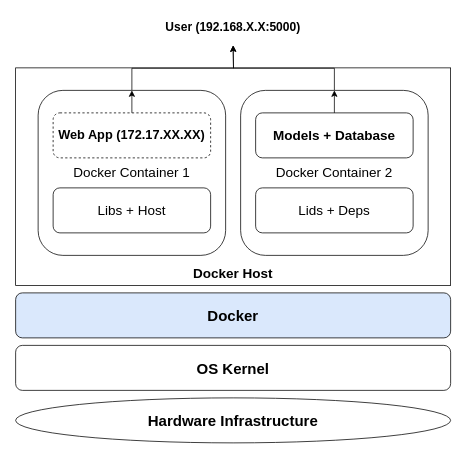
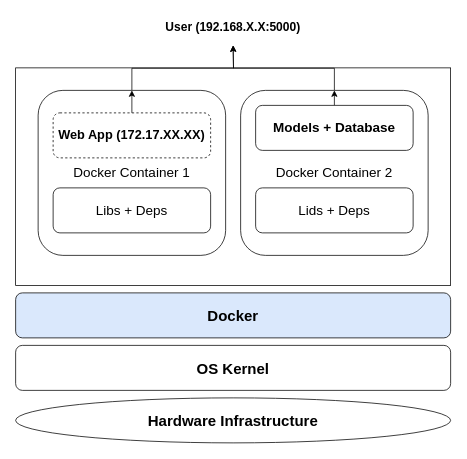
(334, 135) -> (334, 128)
(132, 210) -> (132, 210)
(233, 274) -> none
